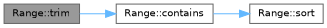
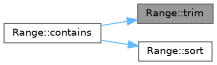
(93, 14) -> (114, 23)
